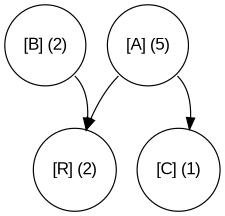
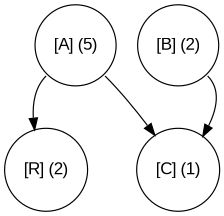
(86, 95) -> (216, 100)
